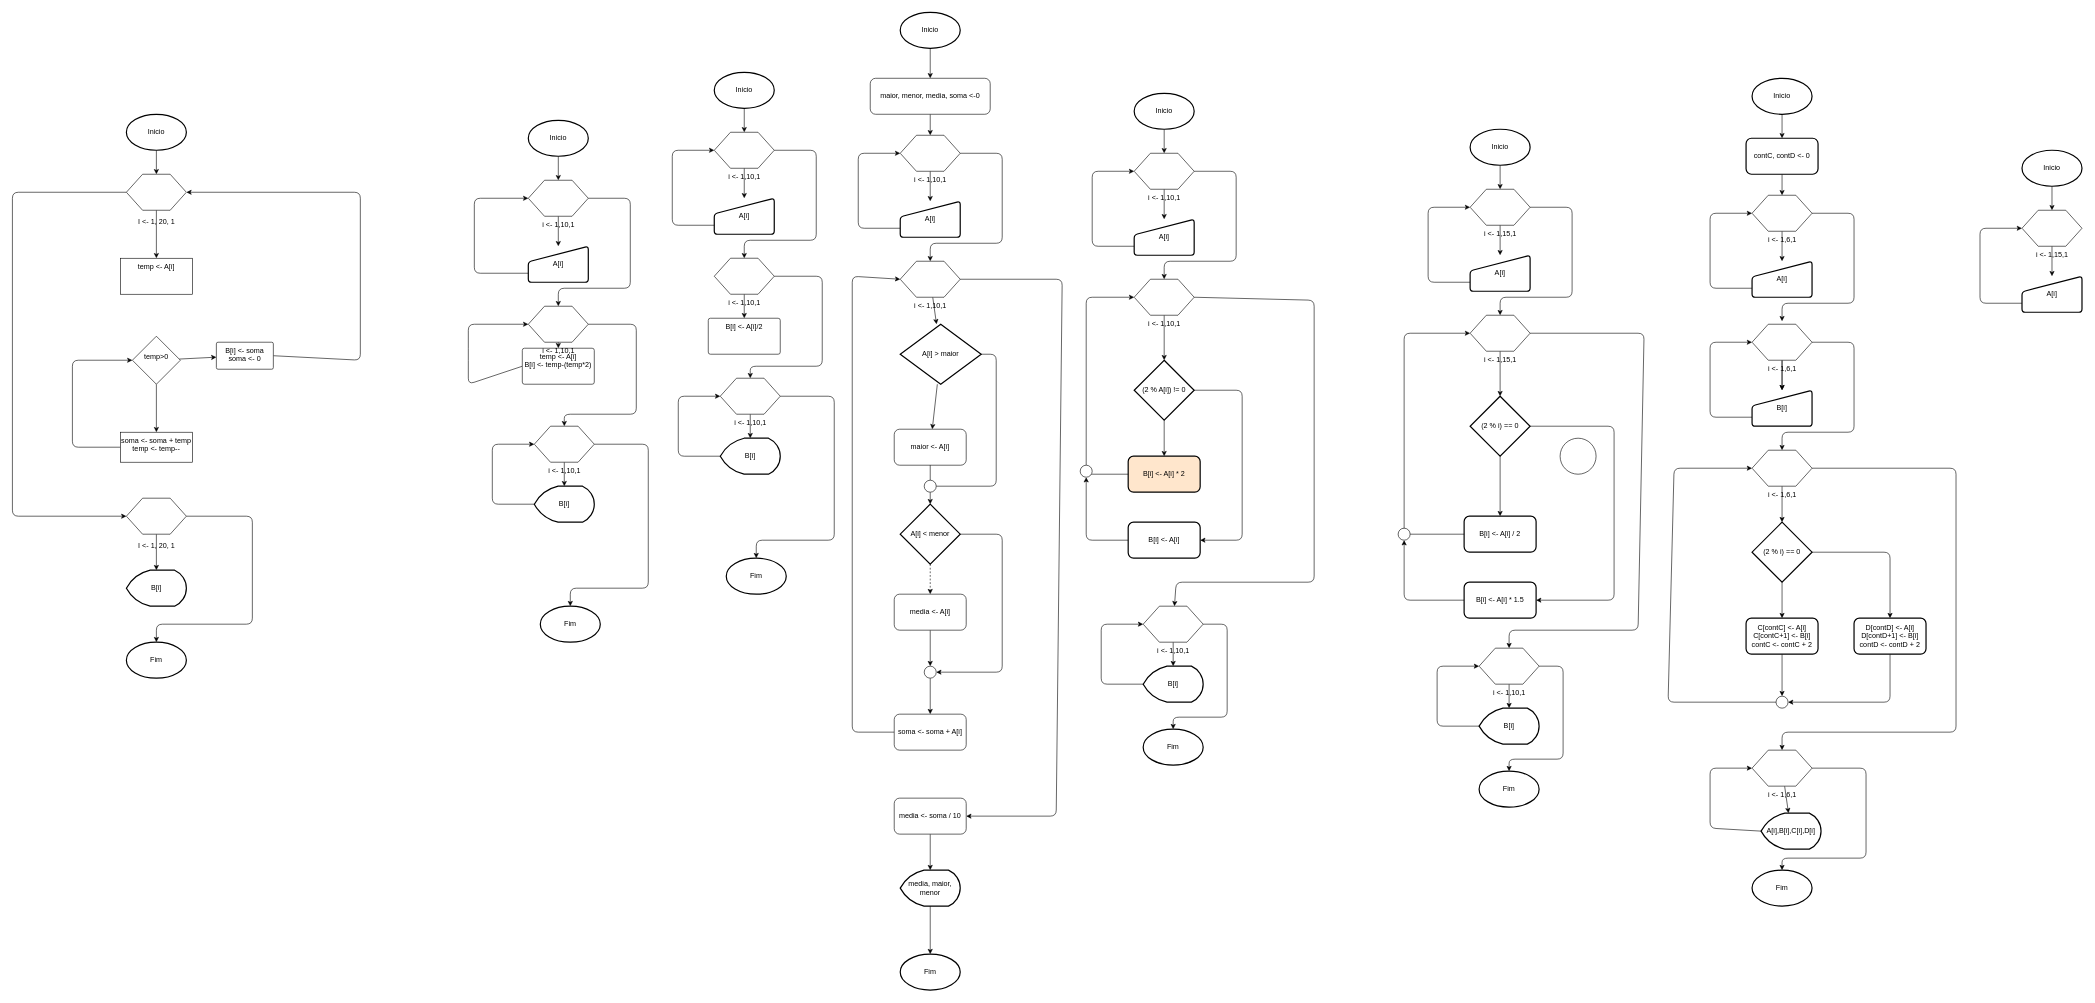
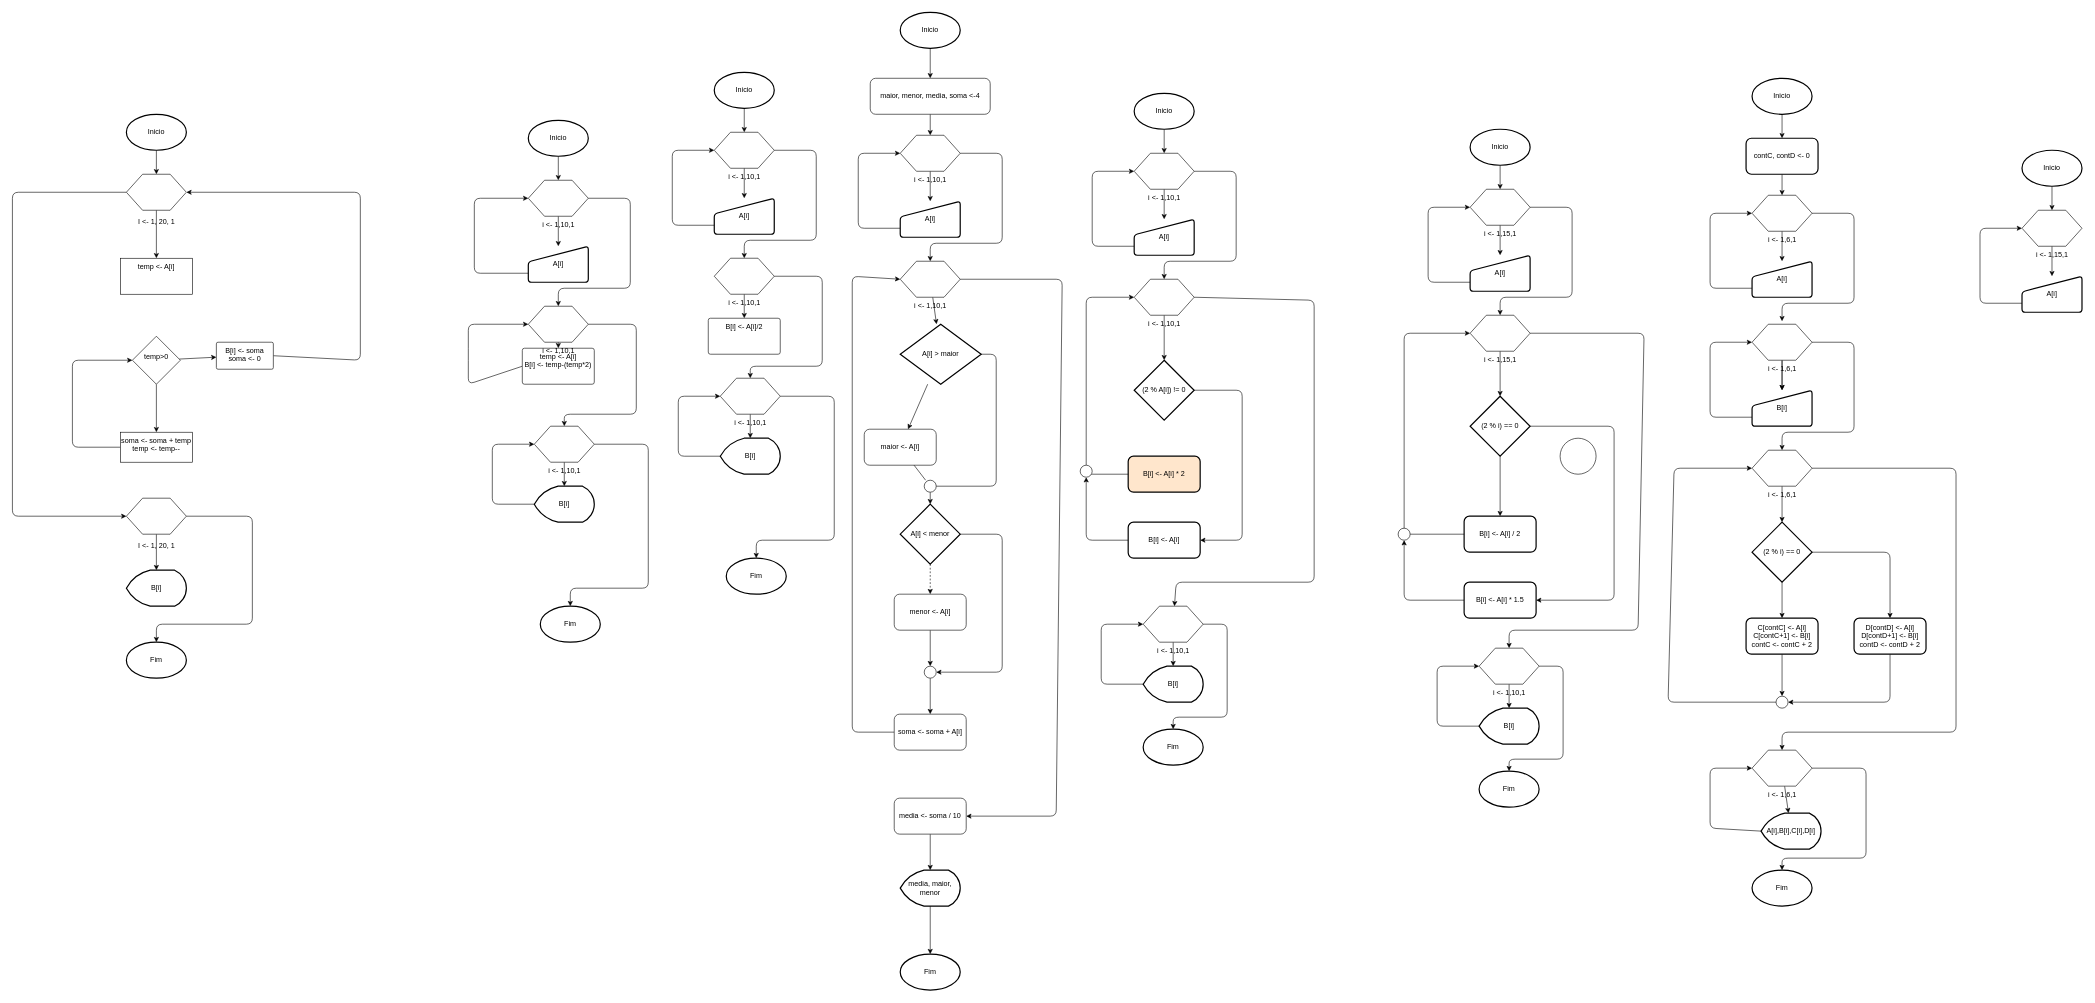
(930, 96) -> (930, 96)
(930, 447) -> (900, 447)
(1164, 450) -> none
(930, 612) -> (930, 612)
